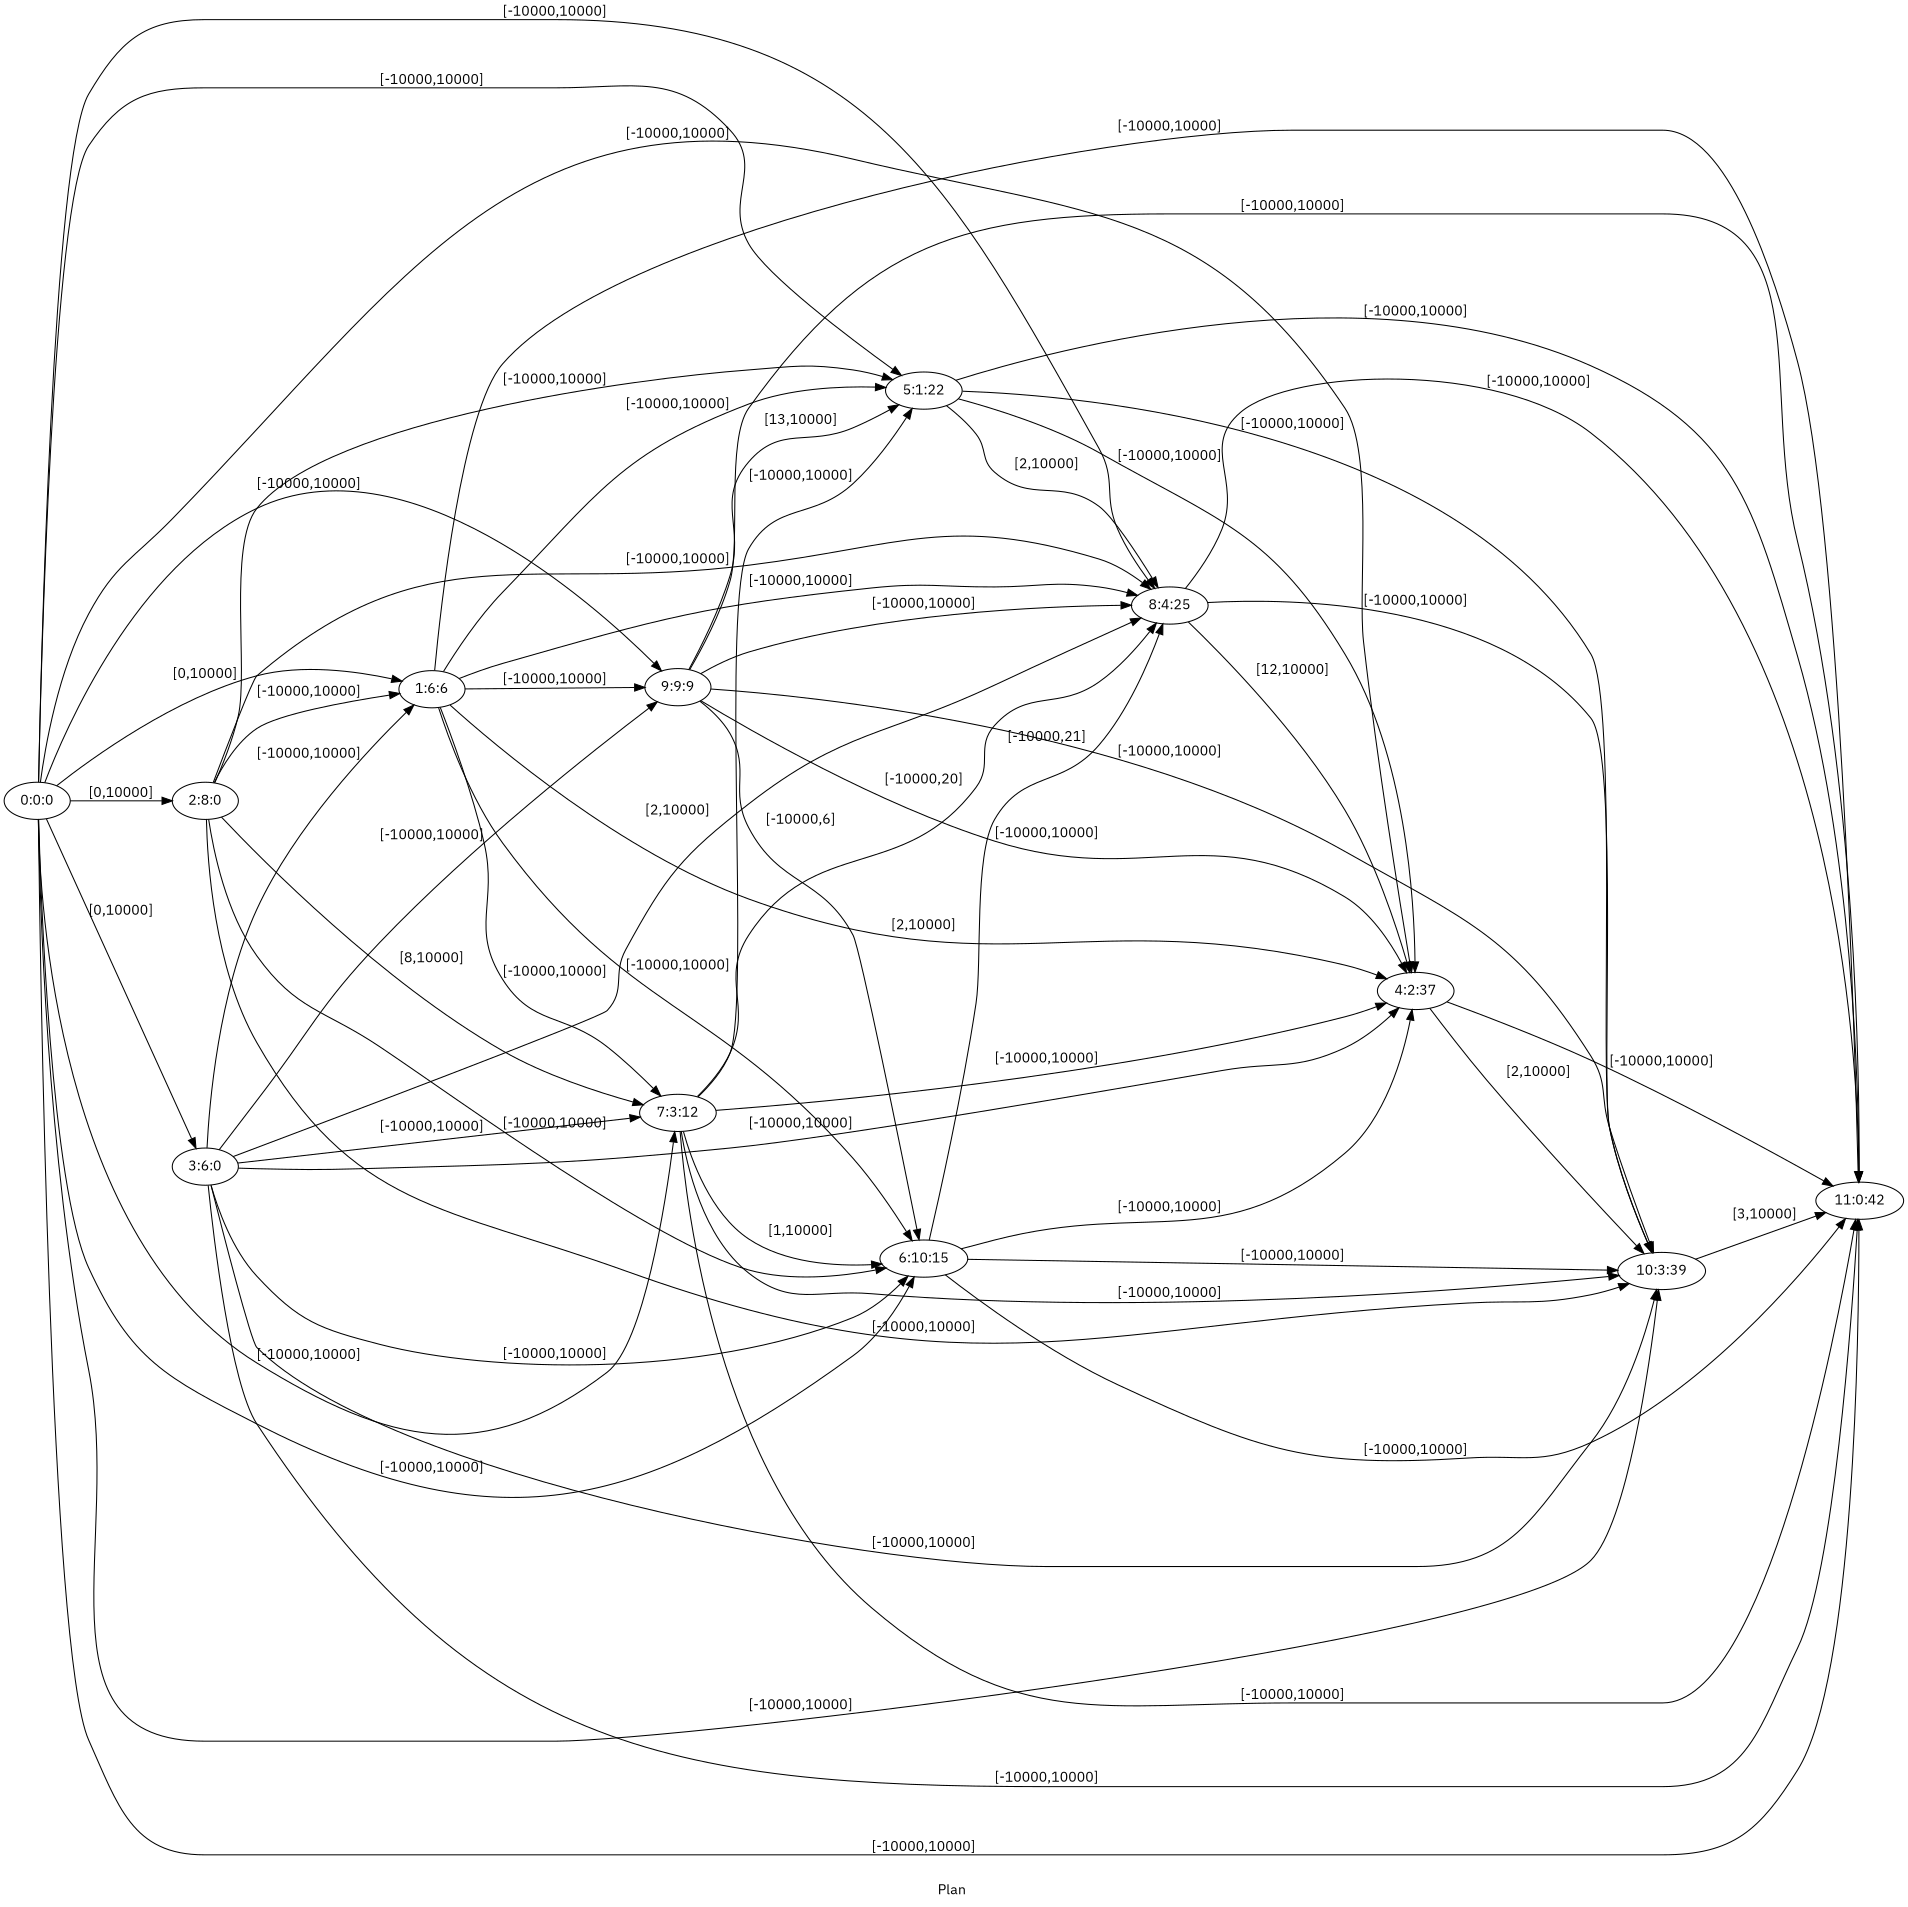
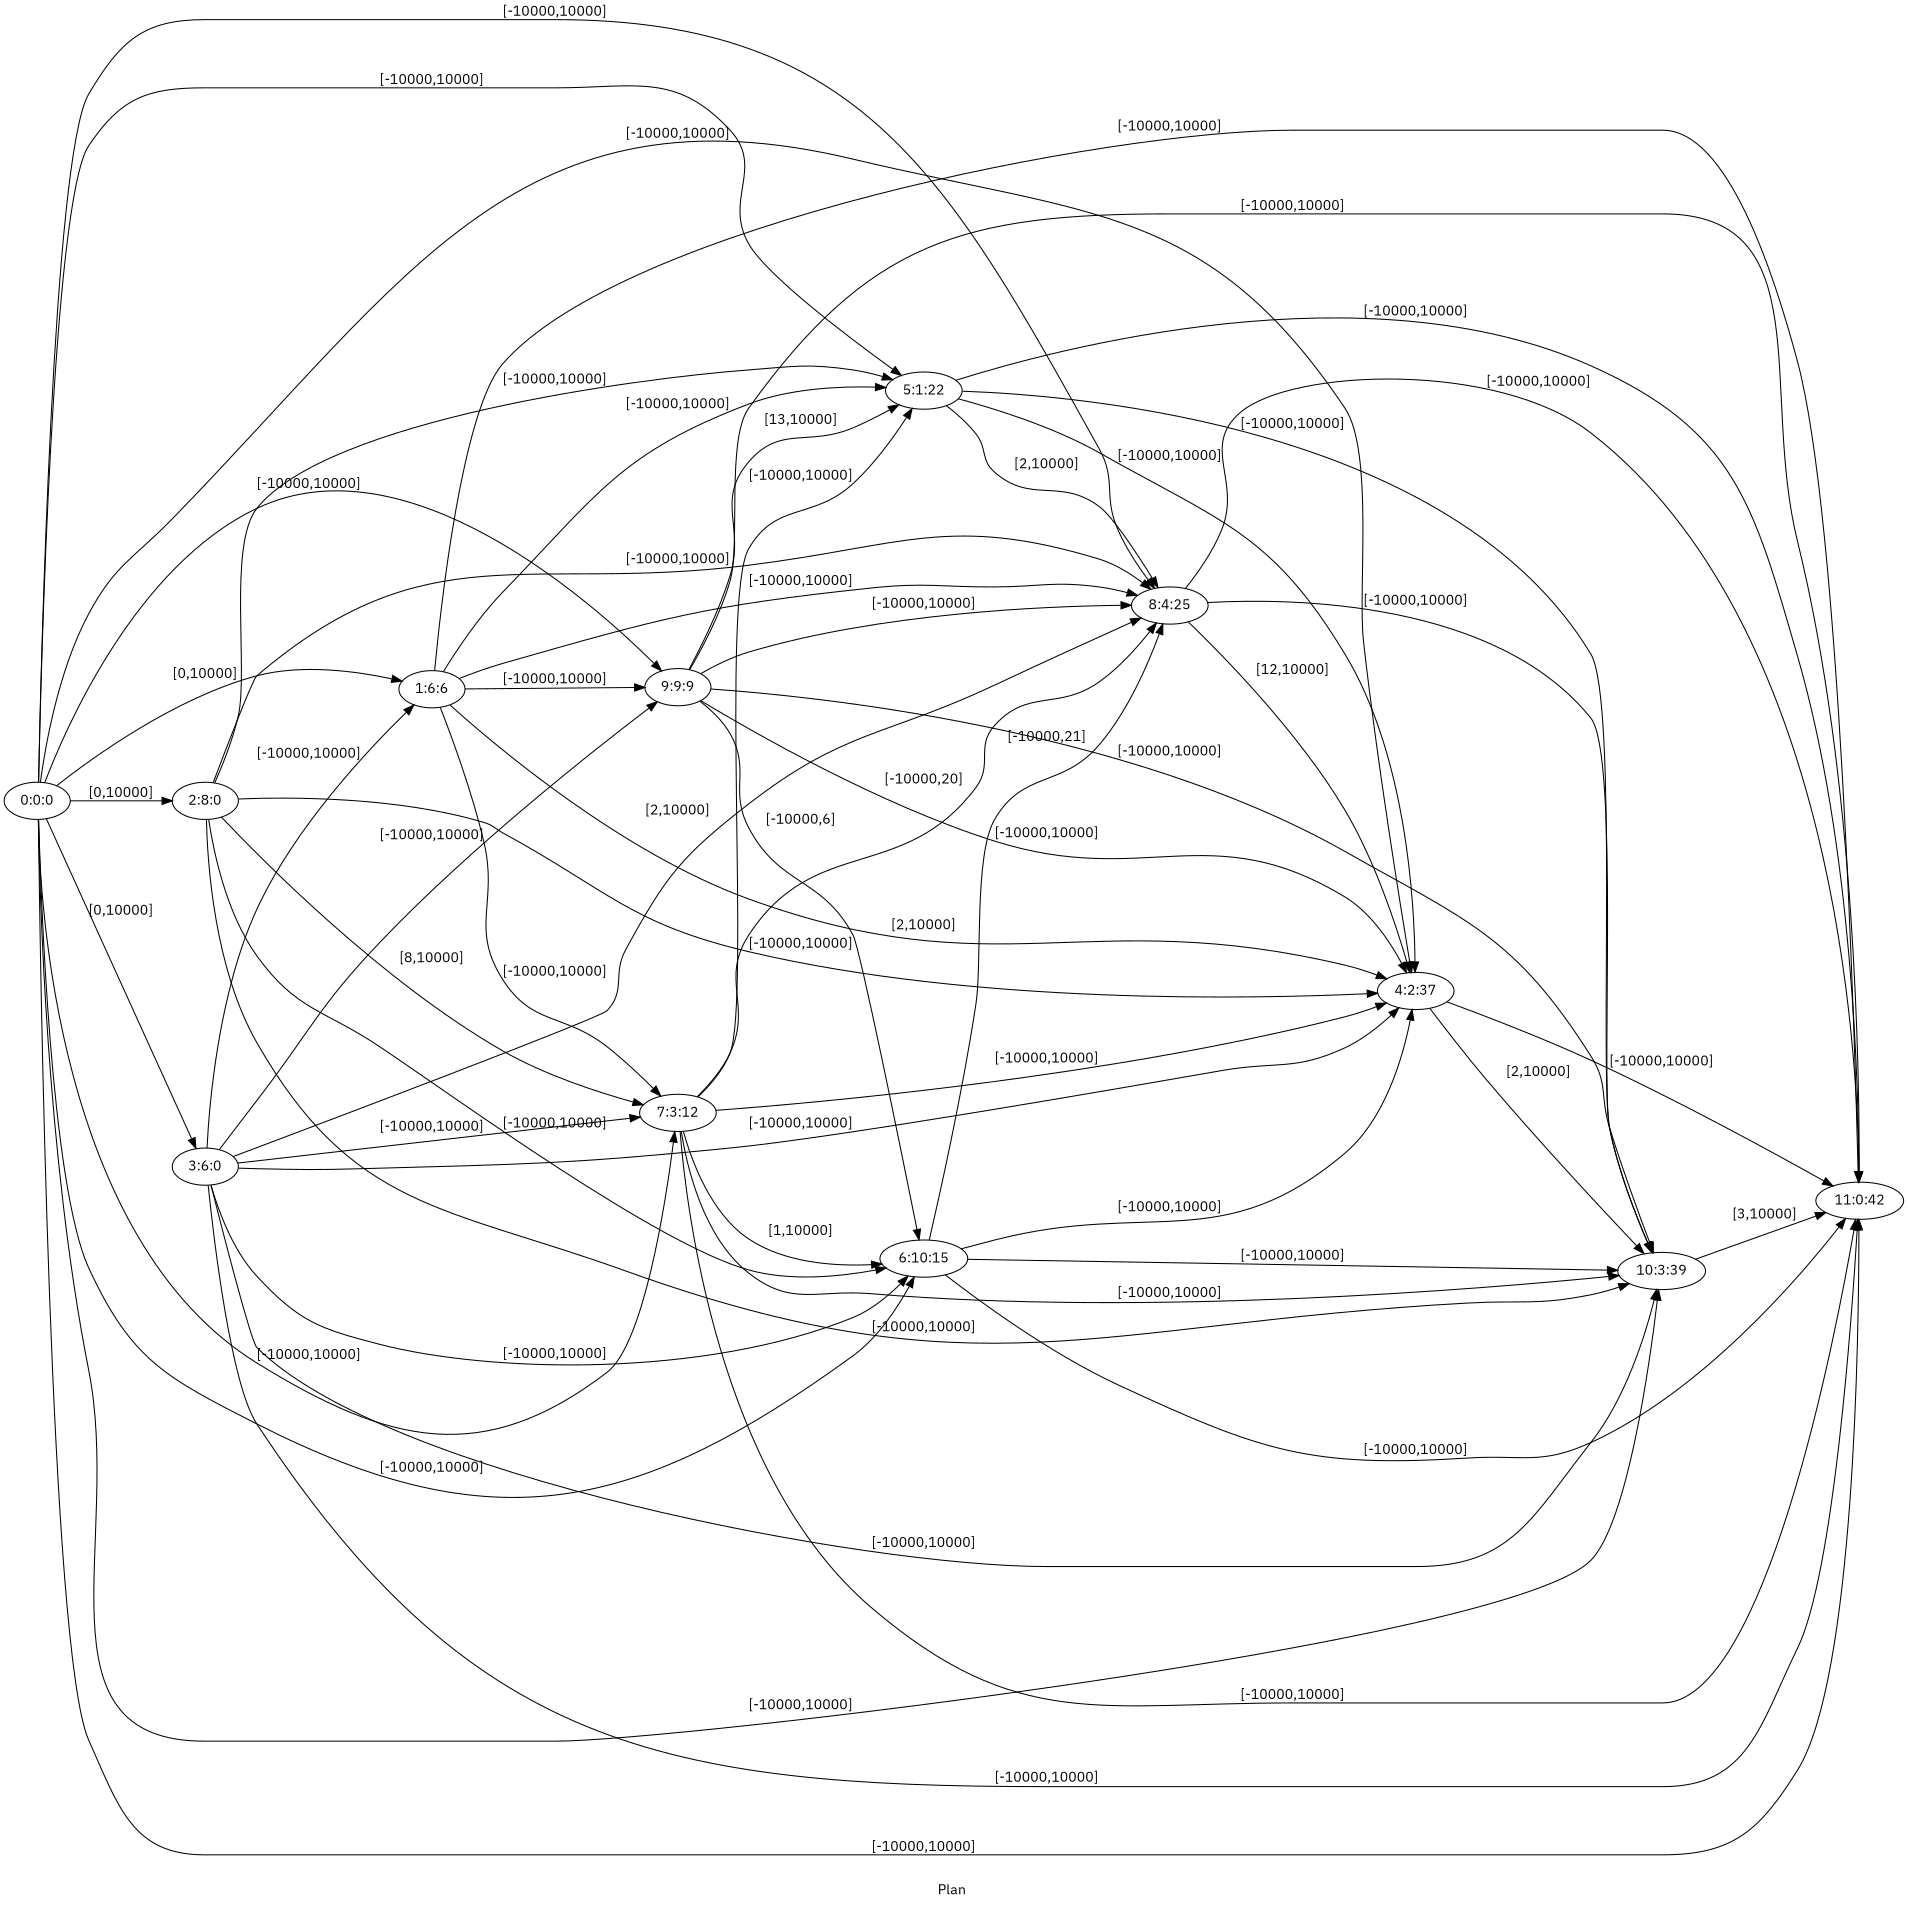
(288, 716) -> (787, 959)
(649, 988) -> none
